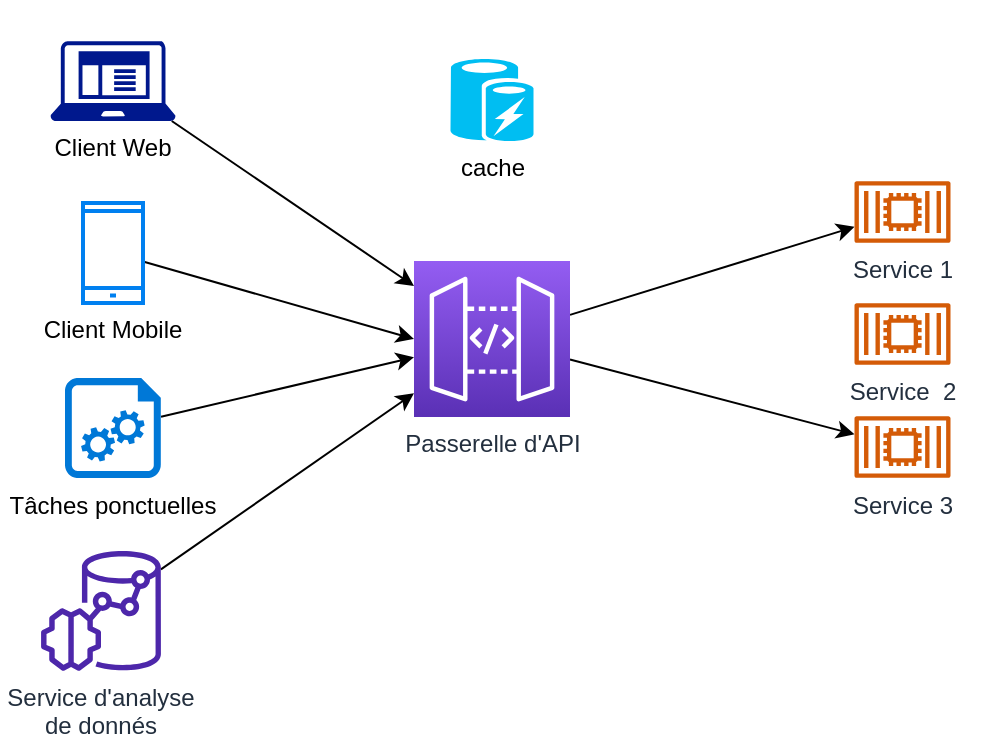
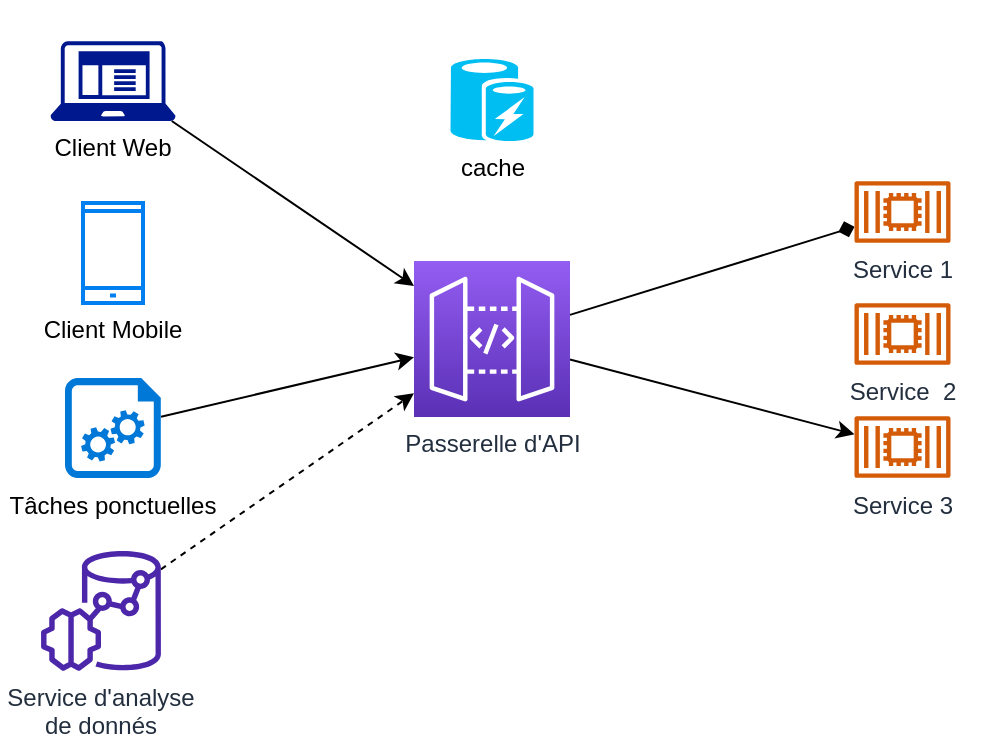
(839, 232) -> (839, 232)
(272, 298) -> none
(282, 485) -> (282, 485)
